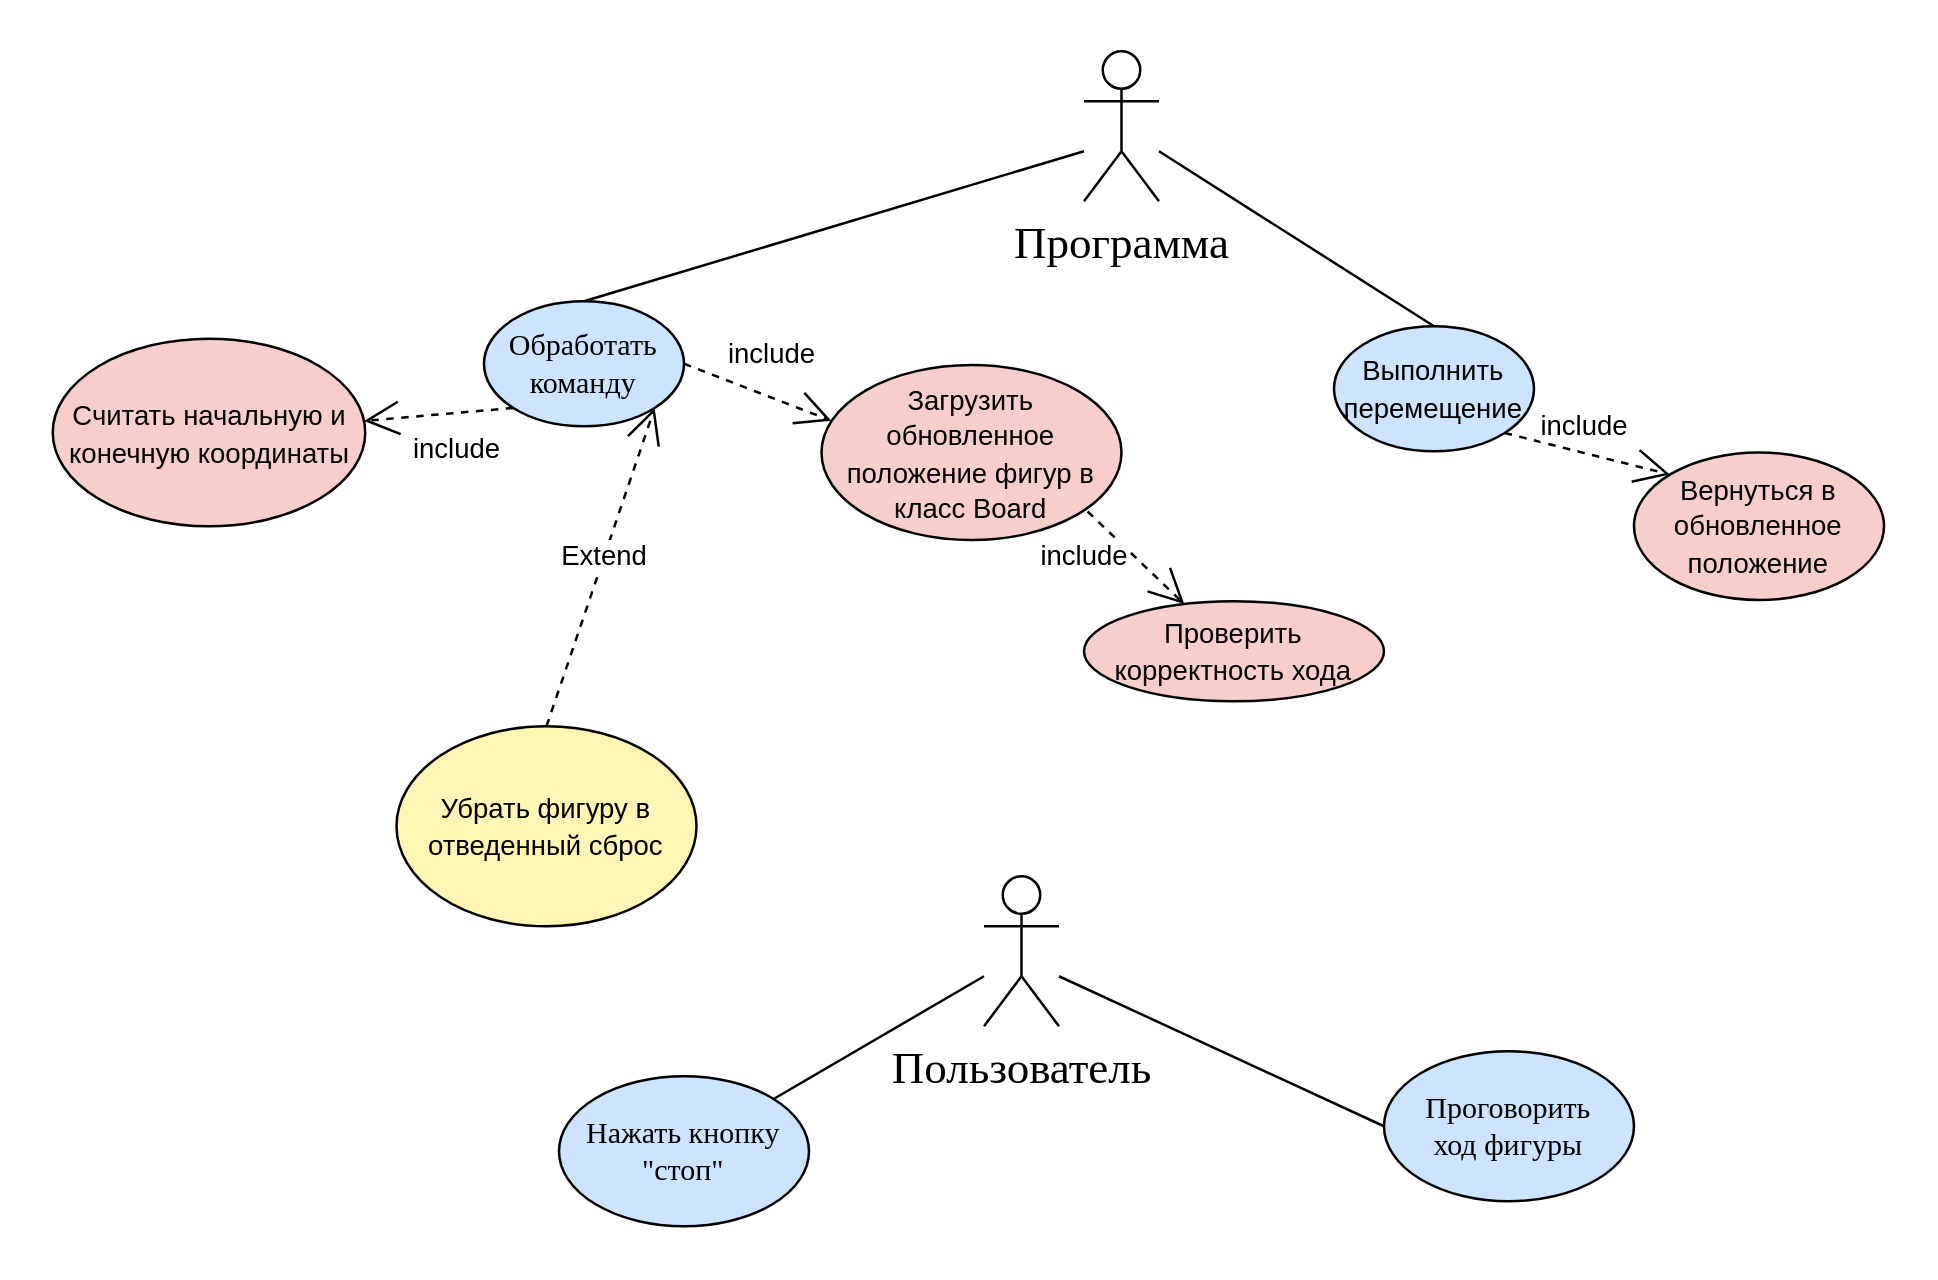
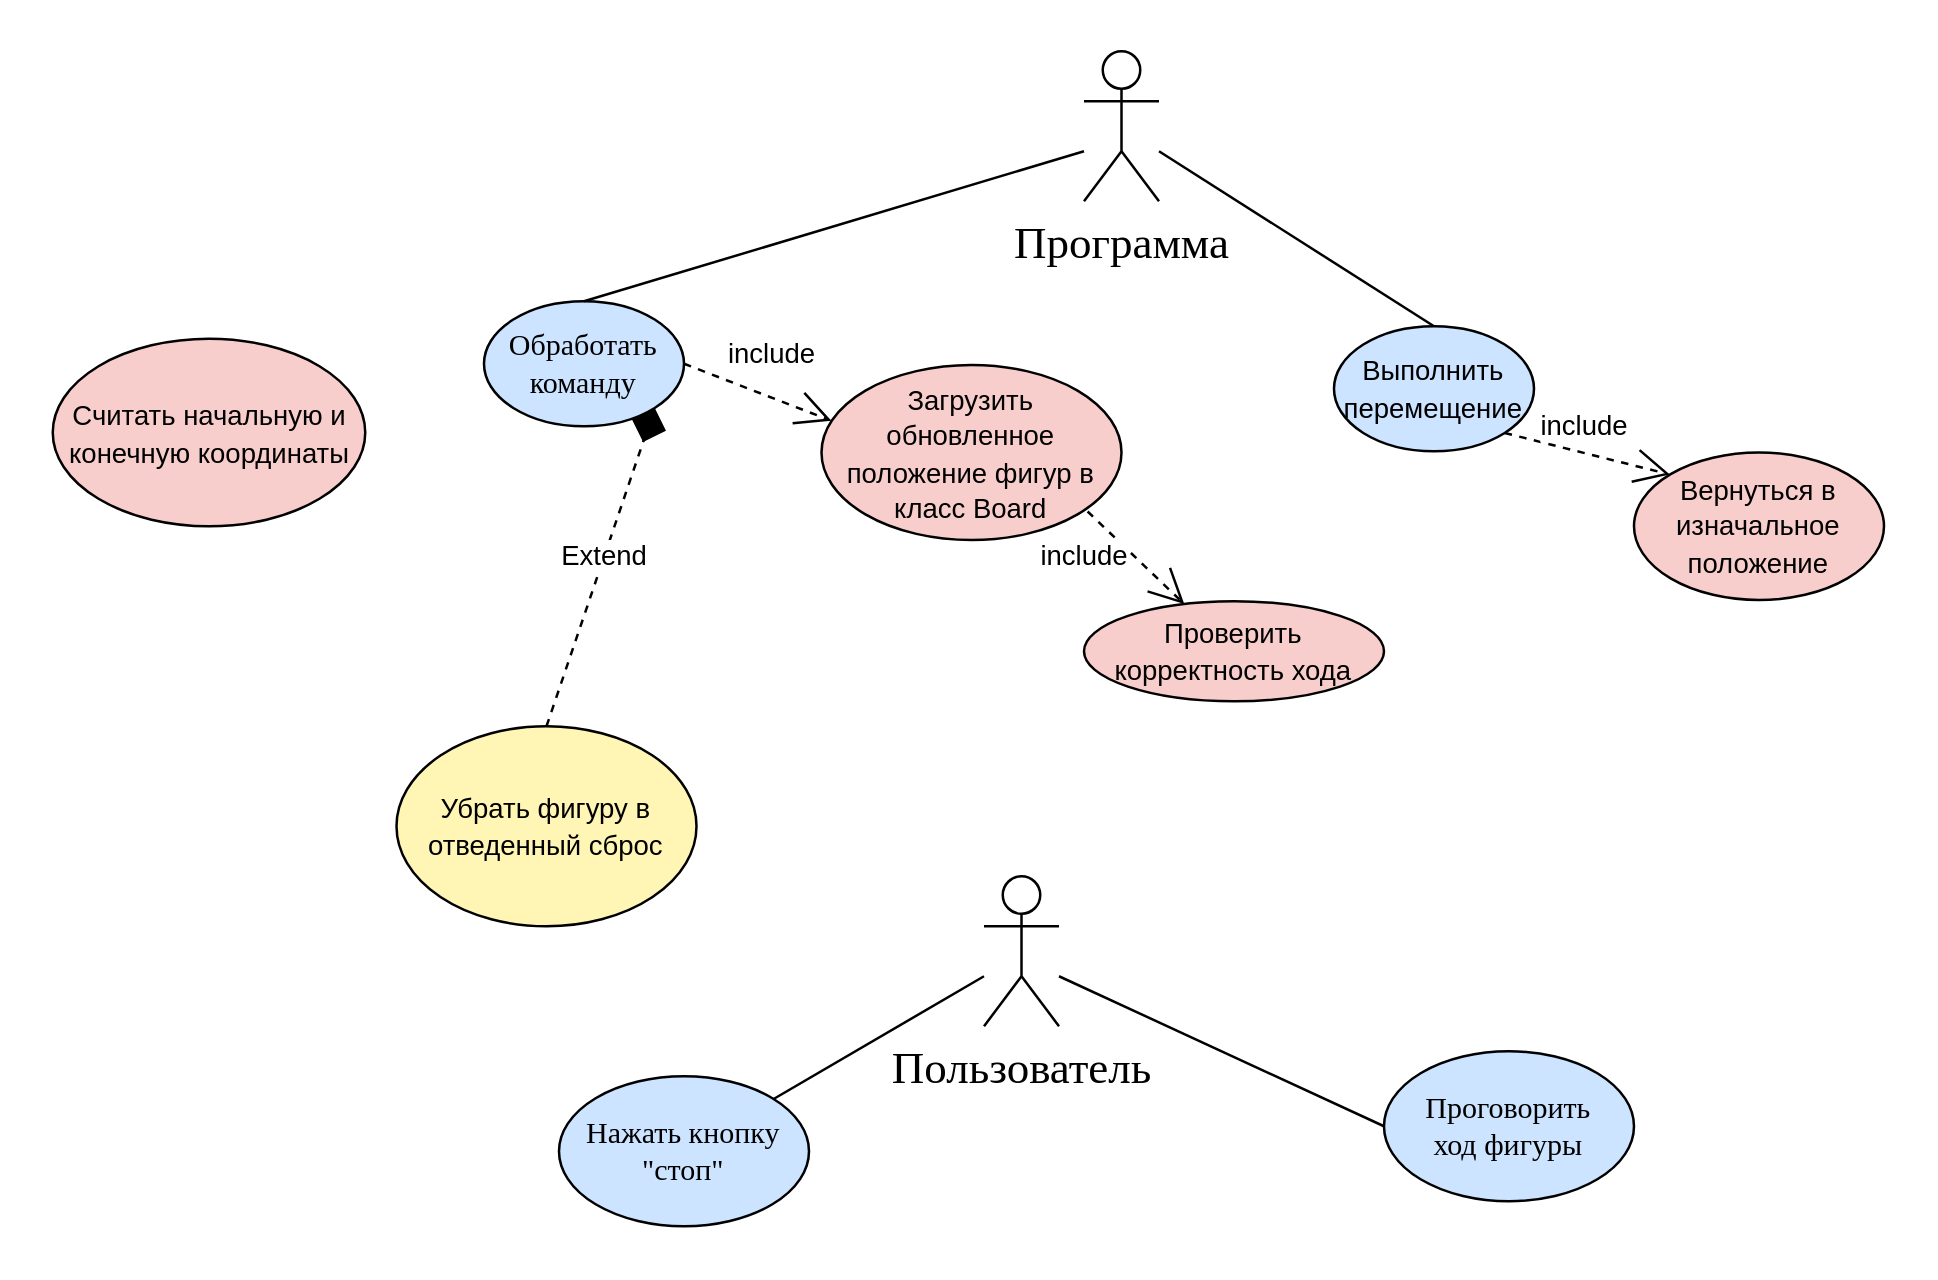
(440, 414) -> none
(648, 427) -> (643, 441)
(1759, 526) -> (1759, 526)
